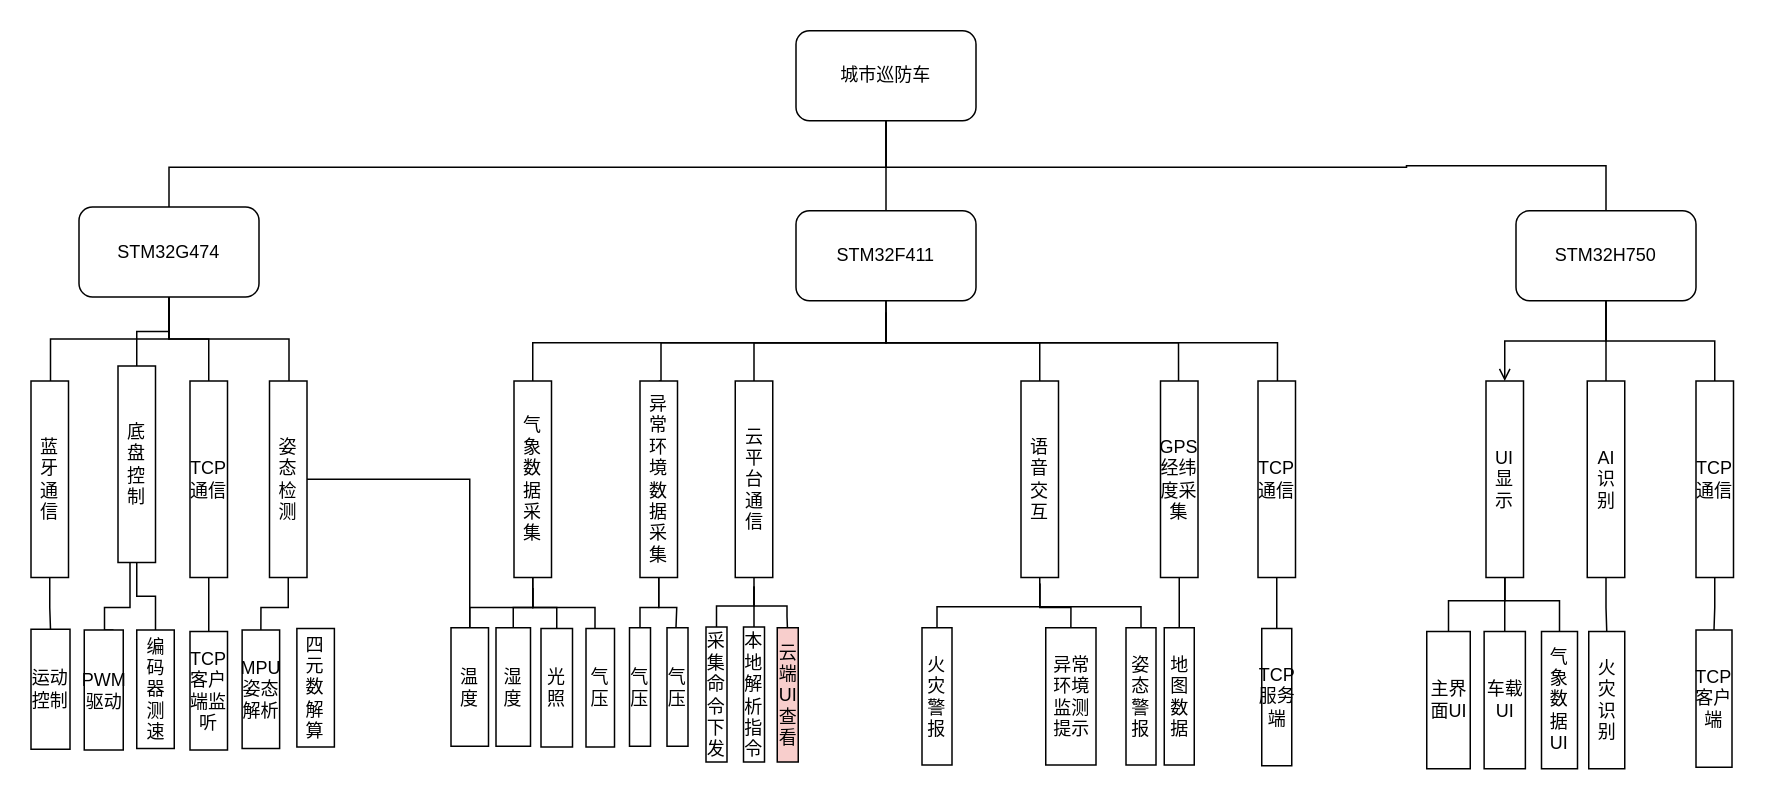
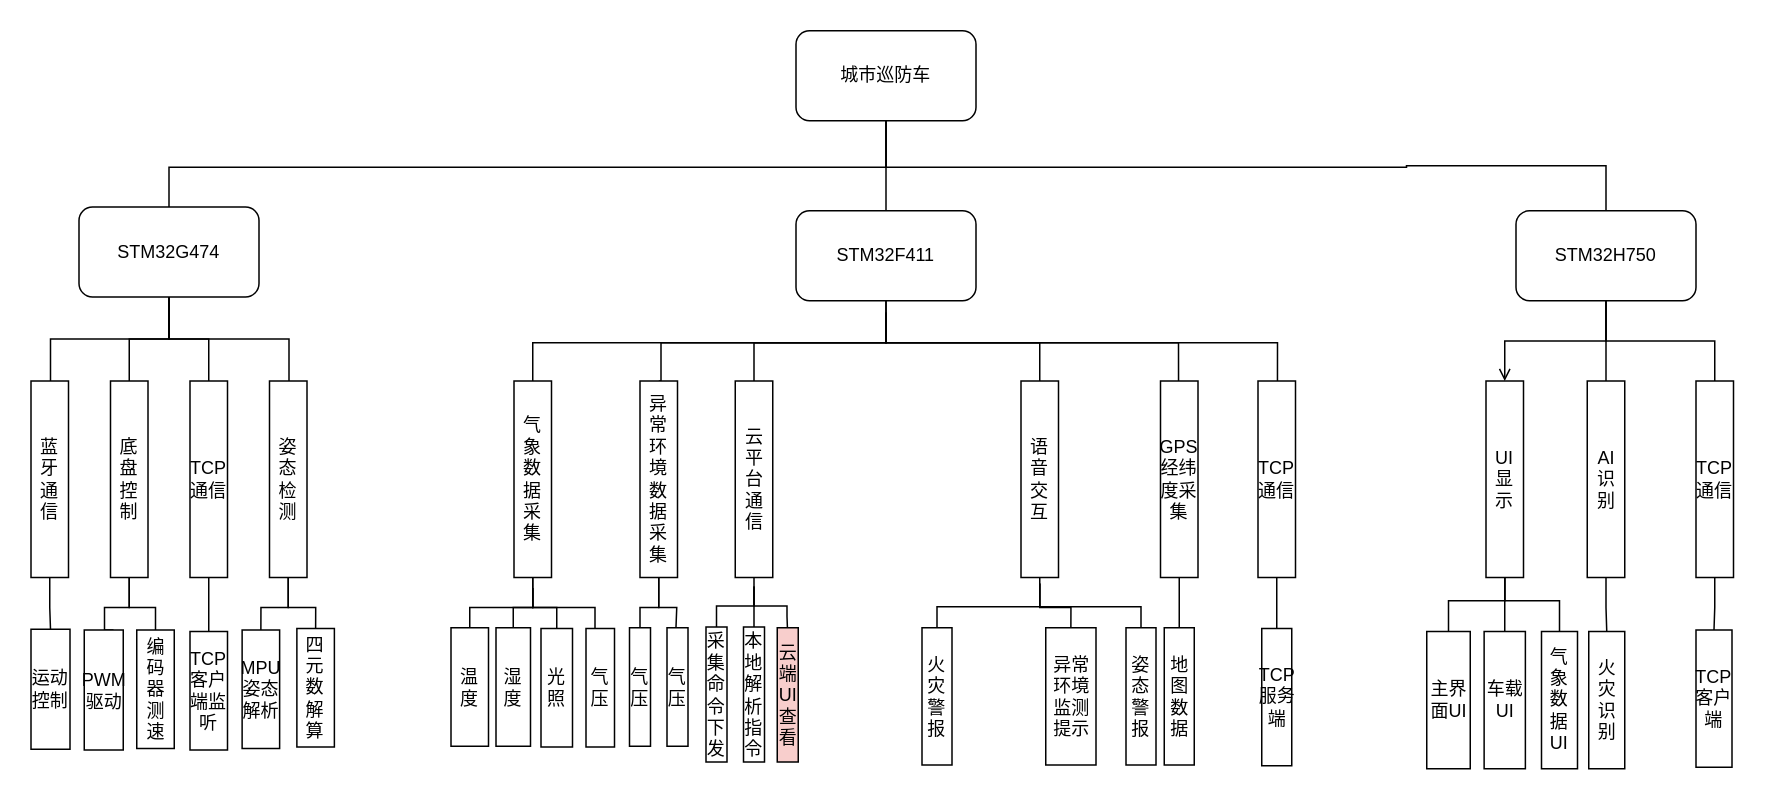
(137, 464) -> (129, 479)
(450, 479) -> (312, 608)
